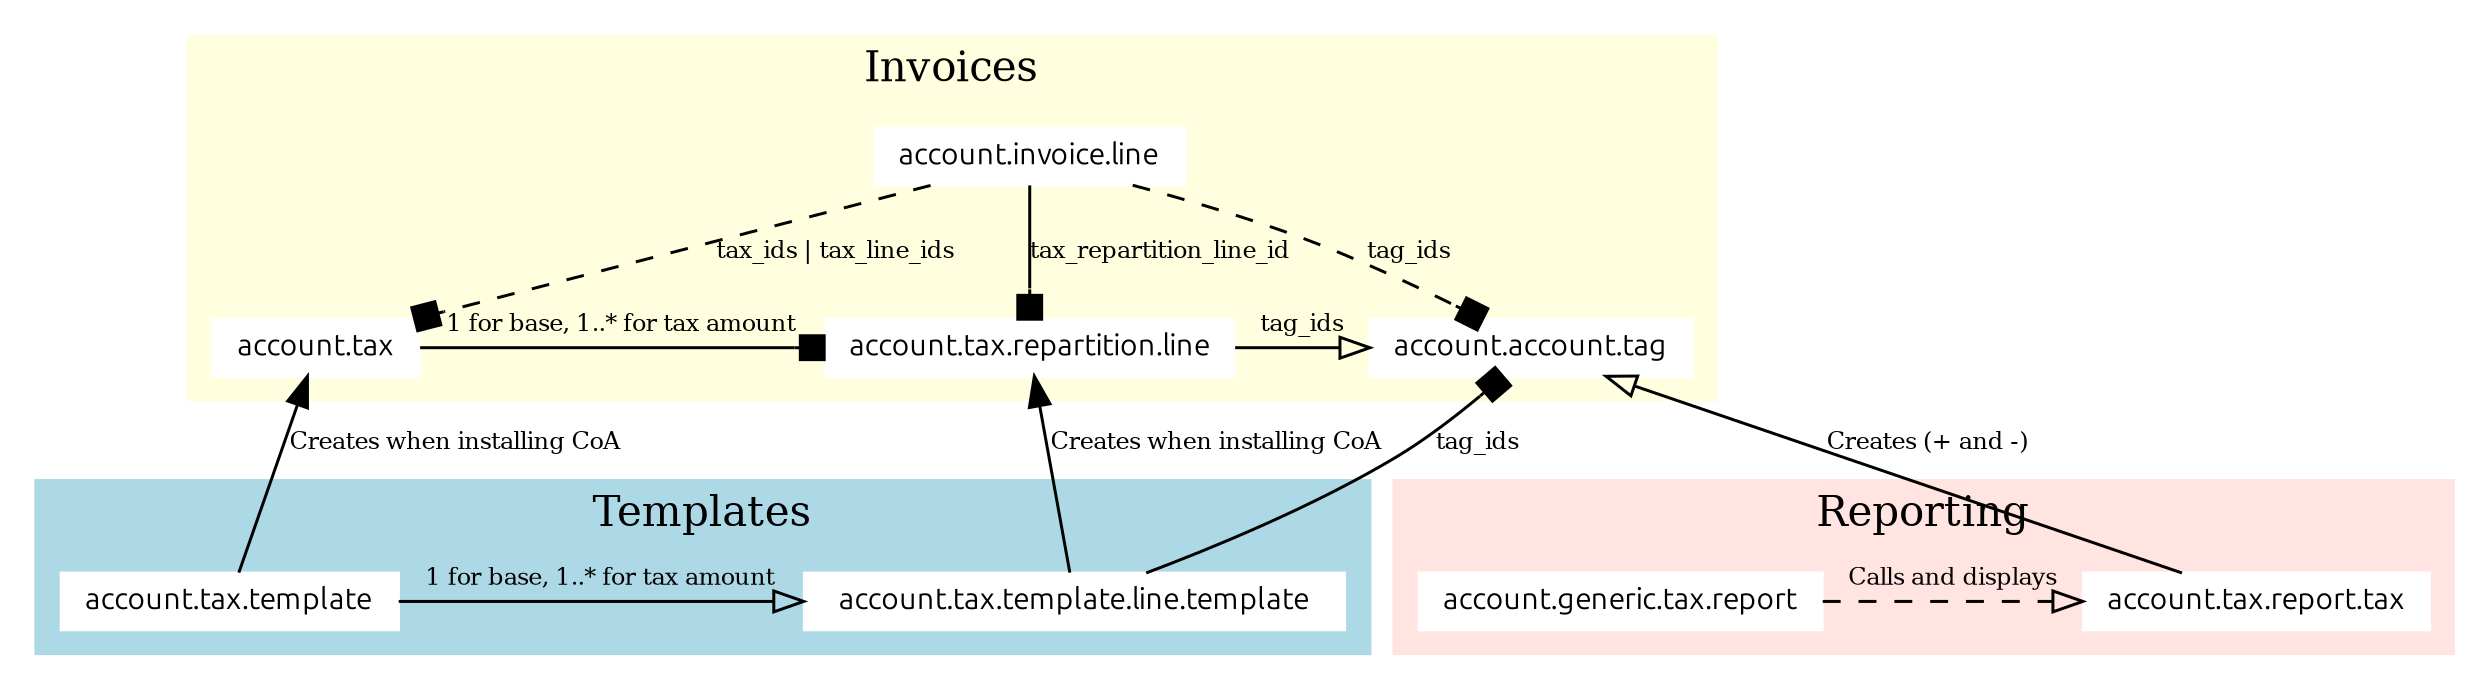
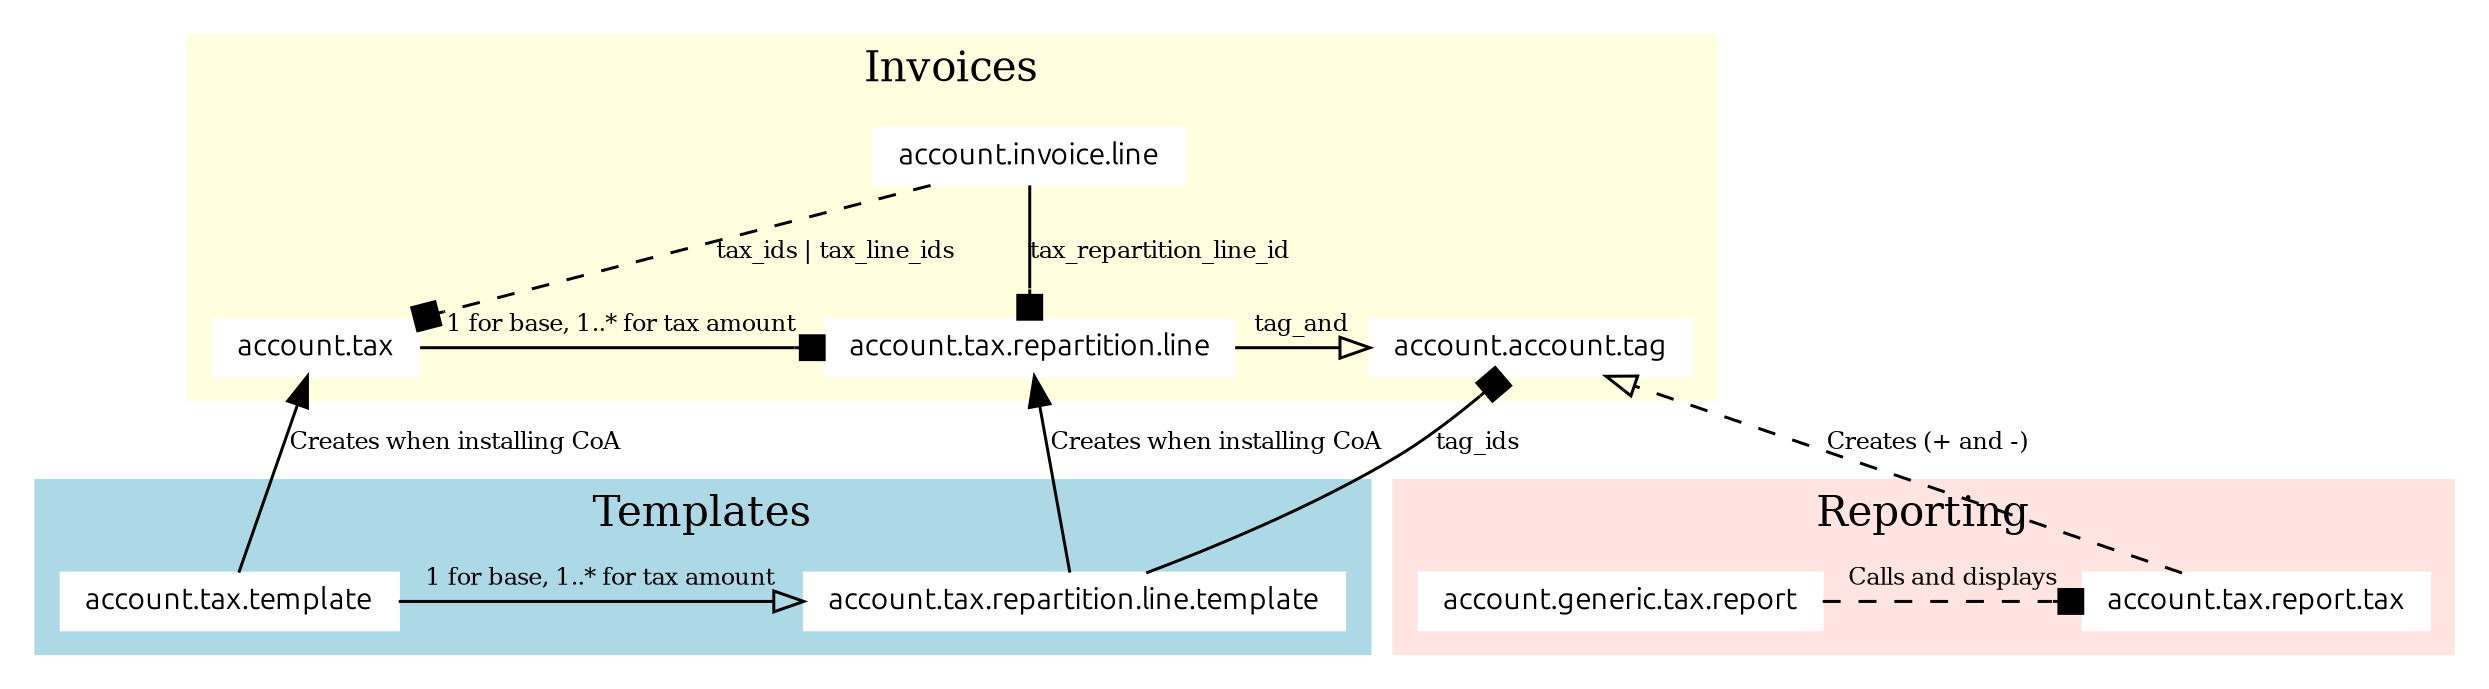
(1297, 236) -> none
(1302, 325) -> (1302, 325)
(1854, 461) -> (1854, 461)
(1074, 601) -> (1074, 601)
(1937, 601) -> (1937, 601)
